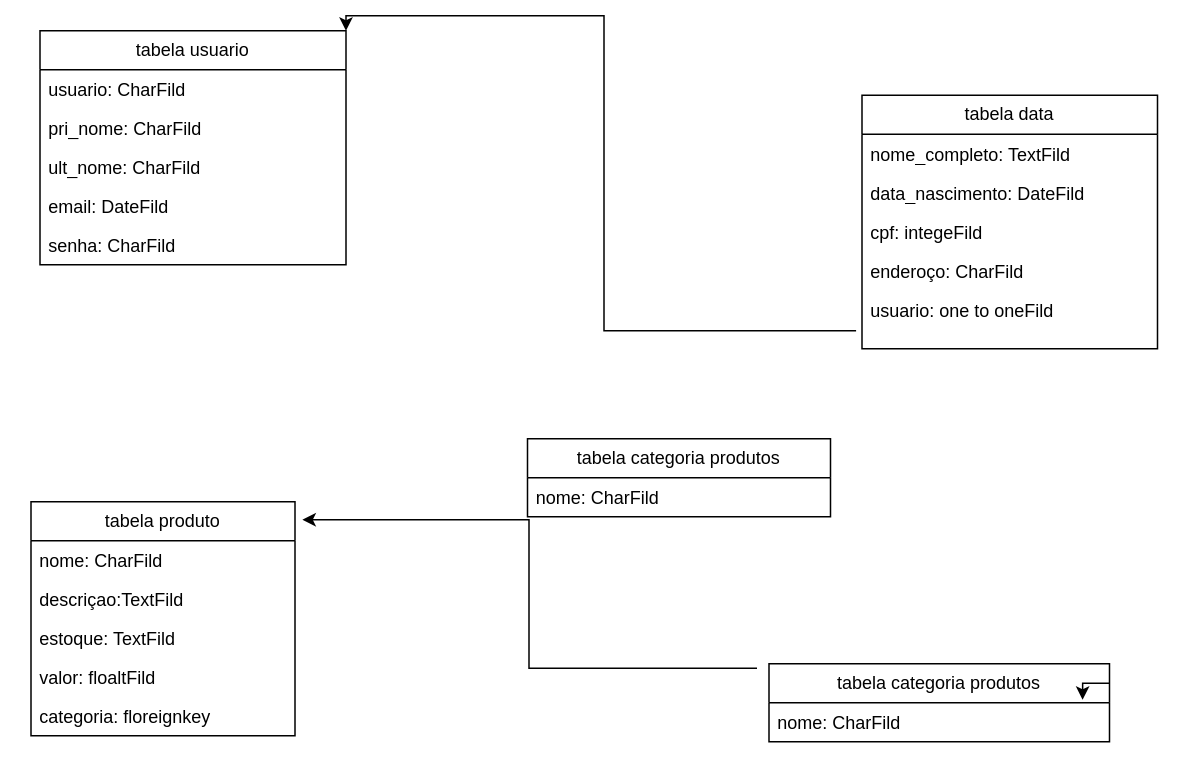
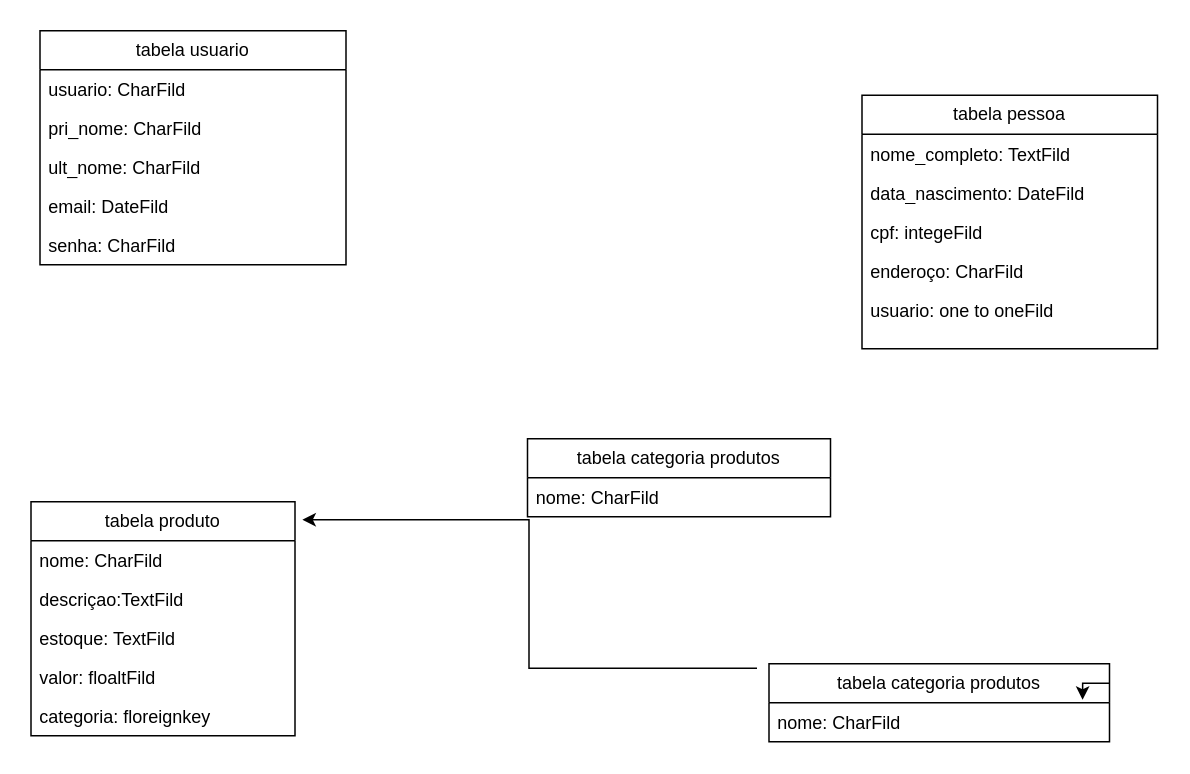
(1010, 115) -> (1010, 115)
(604, 168) -> none
